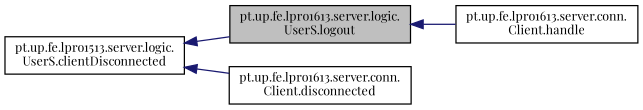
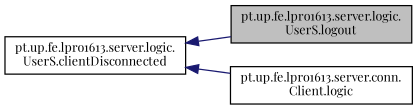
(547, 24) -> none
(95, 55) -> (95, 55)
(320, 85) -> (321, 85)
